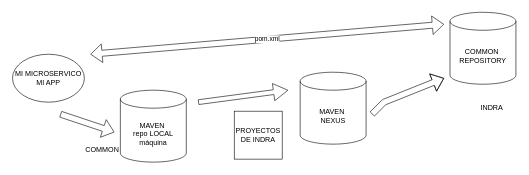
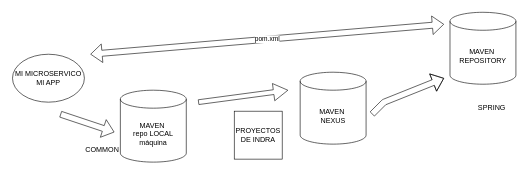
(483, 56) -> (483, 56)
(492, 108) -> (492, 108)
